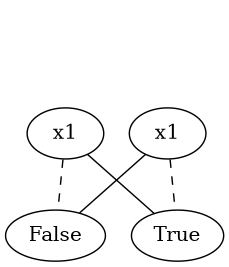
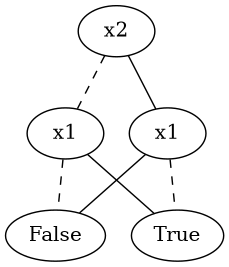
none -> (117, 31)
